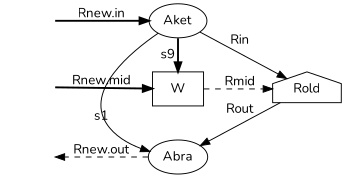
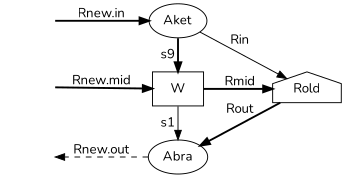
(233, 89) -> (233, 89)
(102, 97) -> (178, 118)
(245, 122) -> (245, 122)
